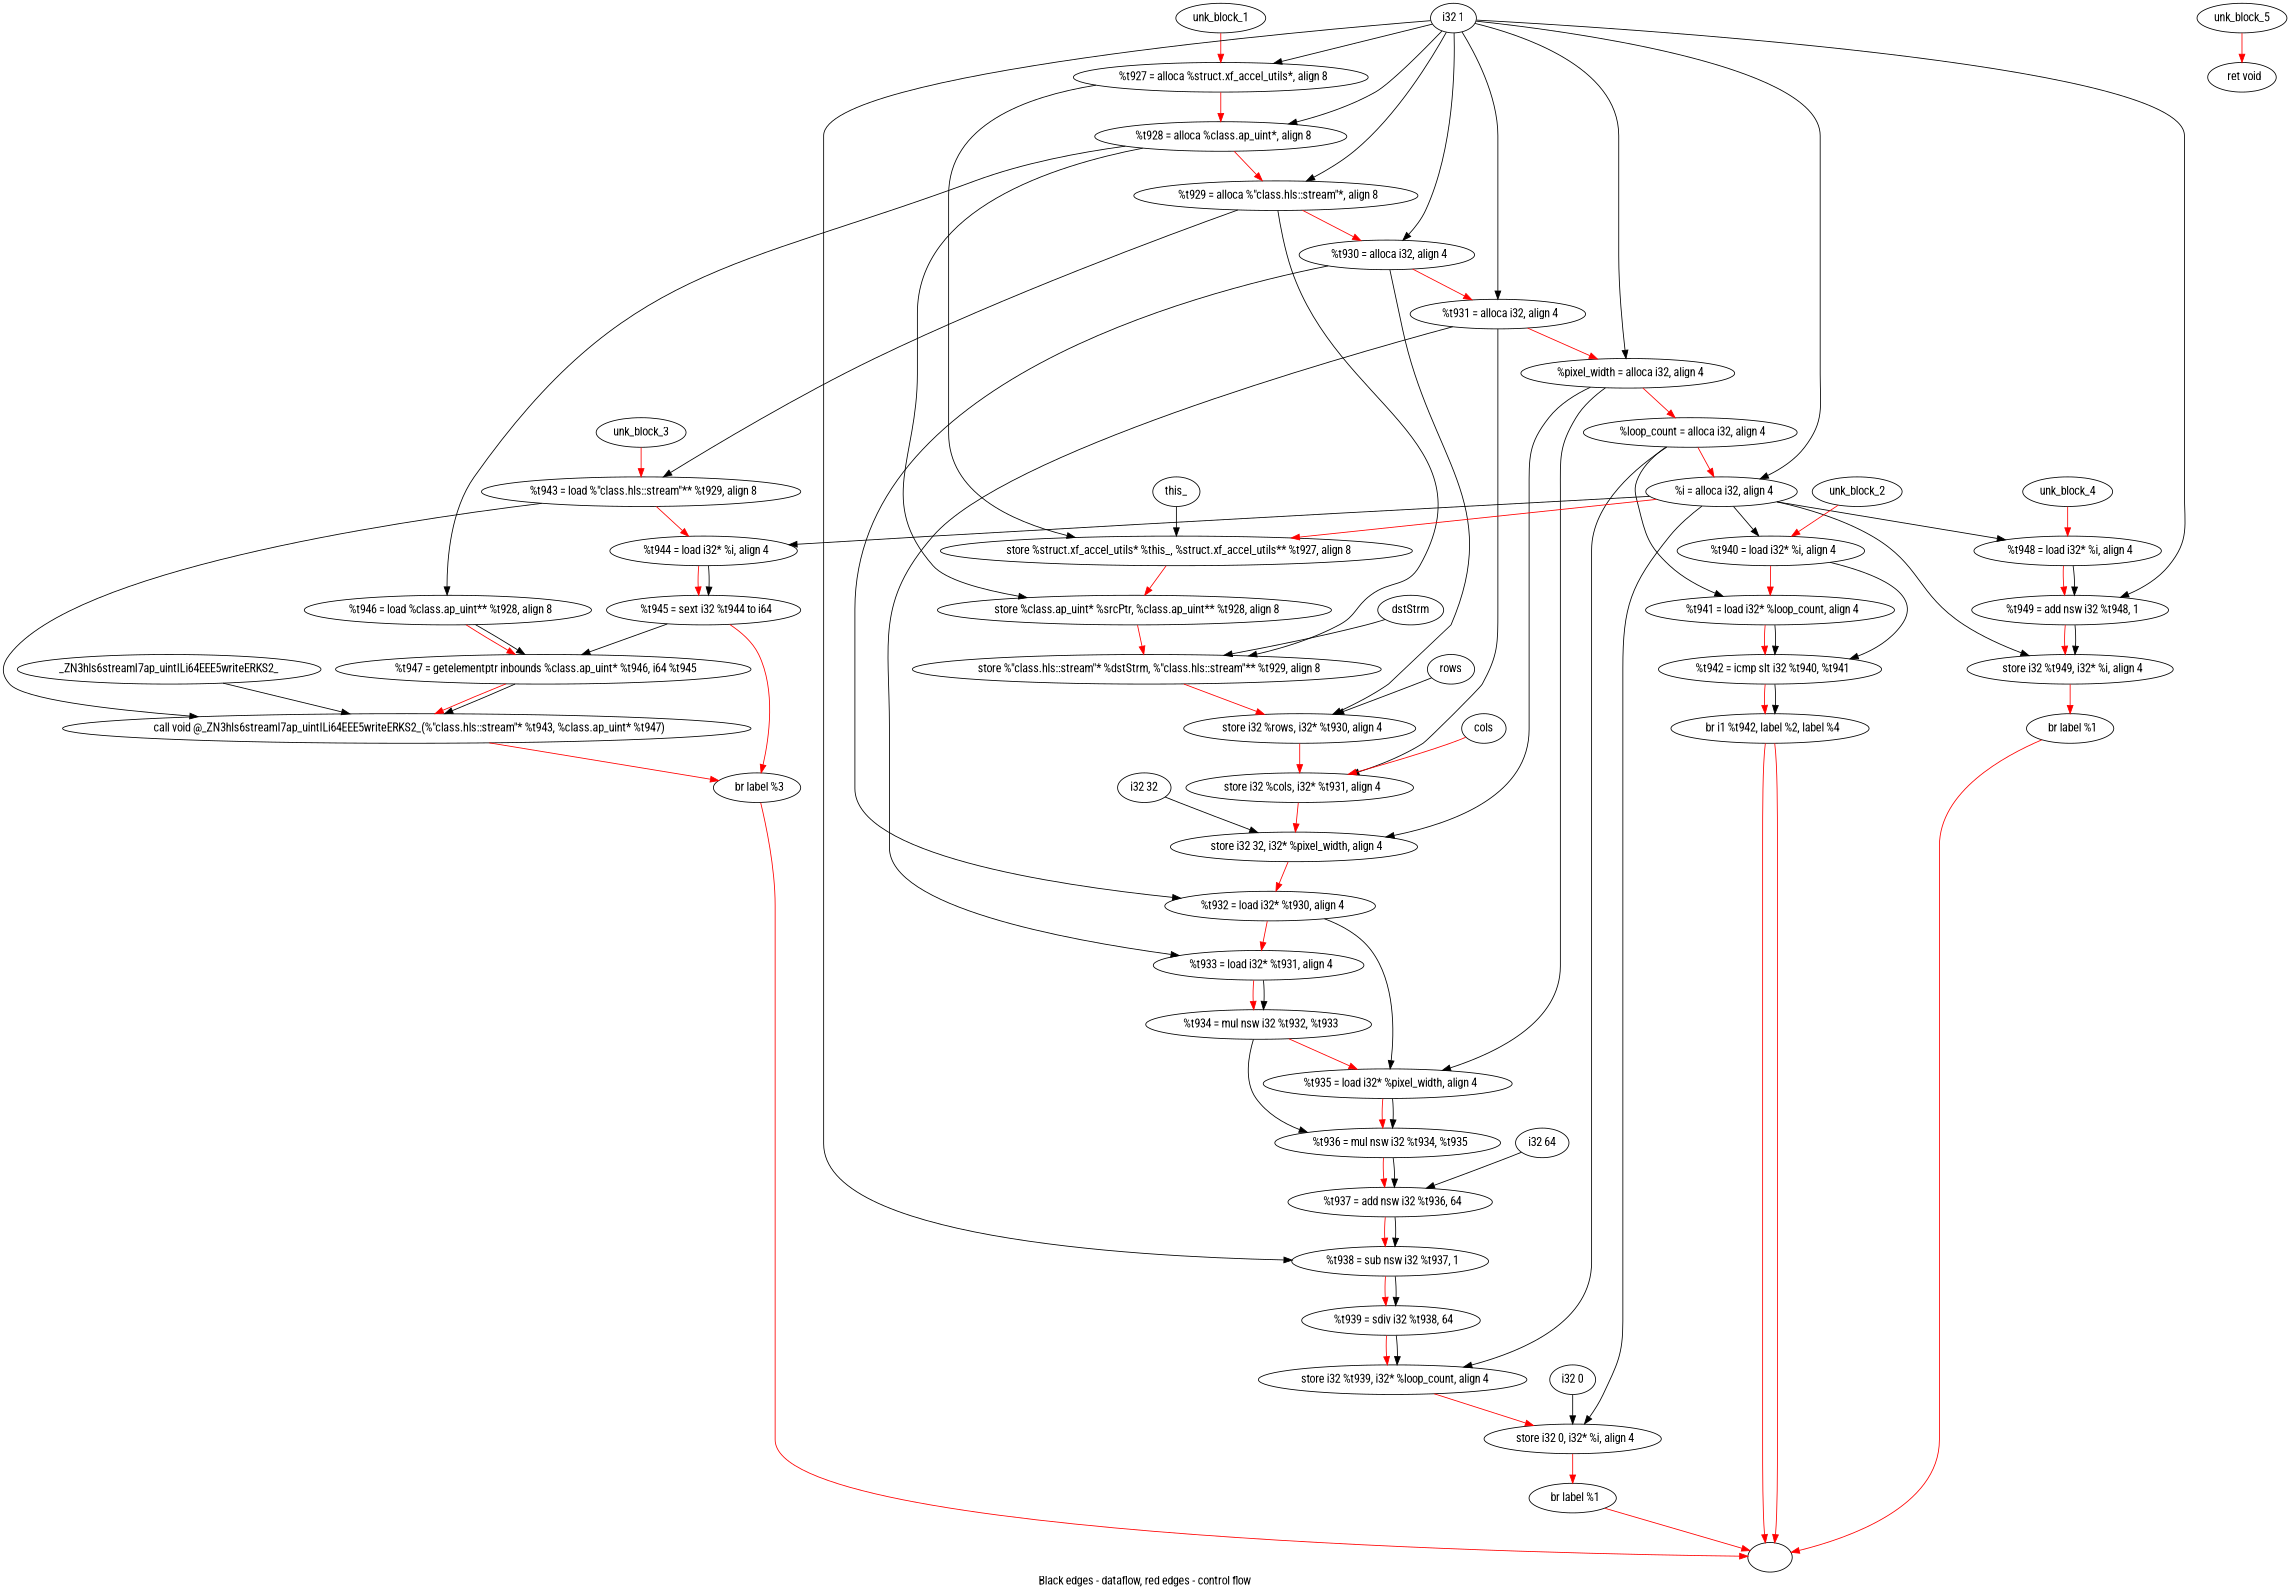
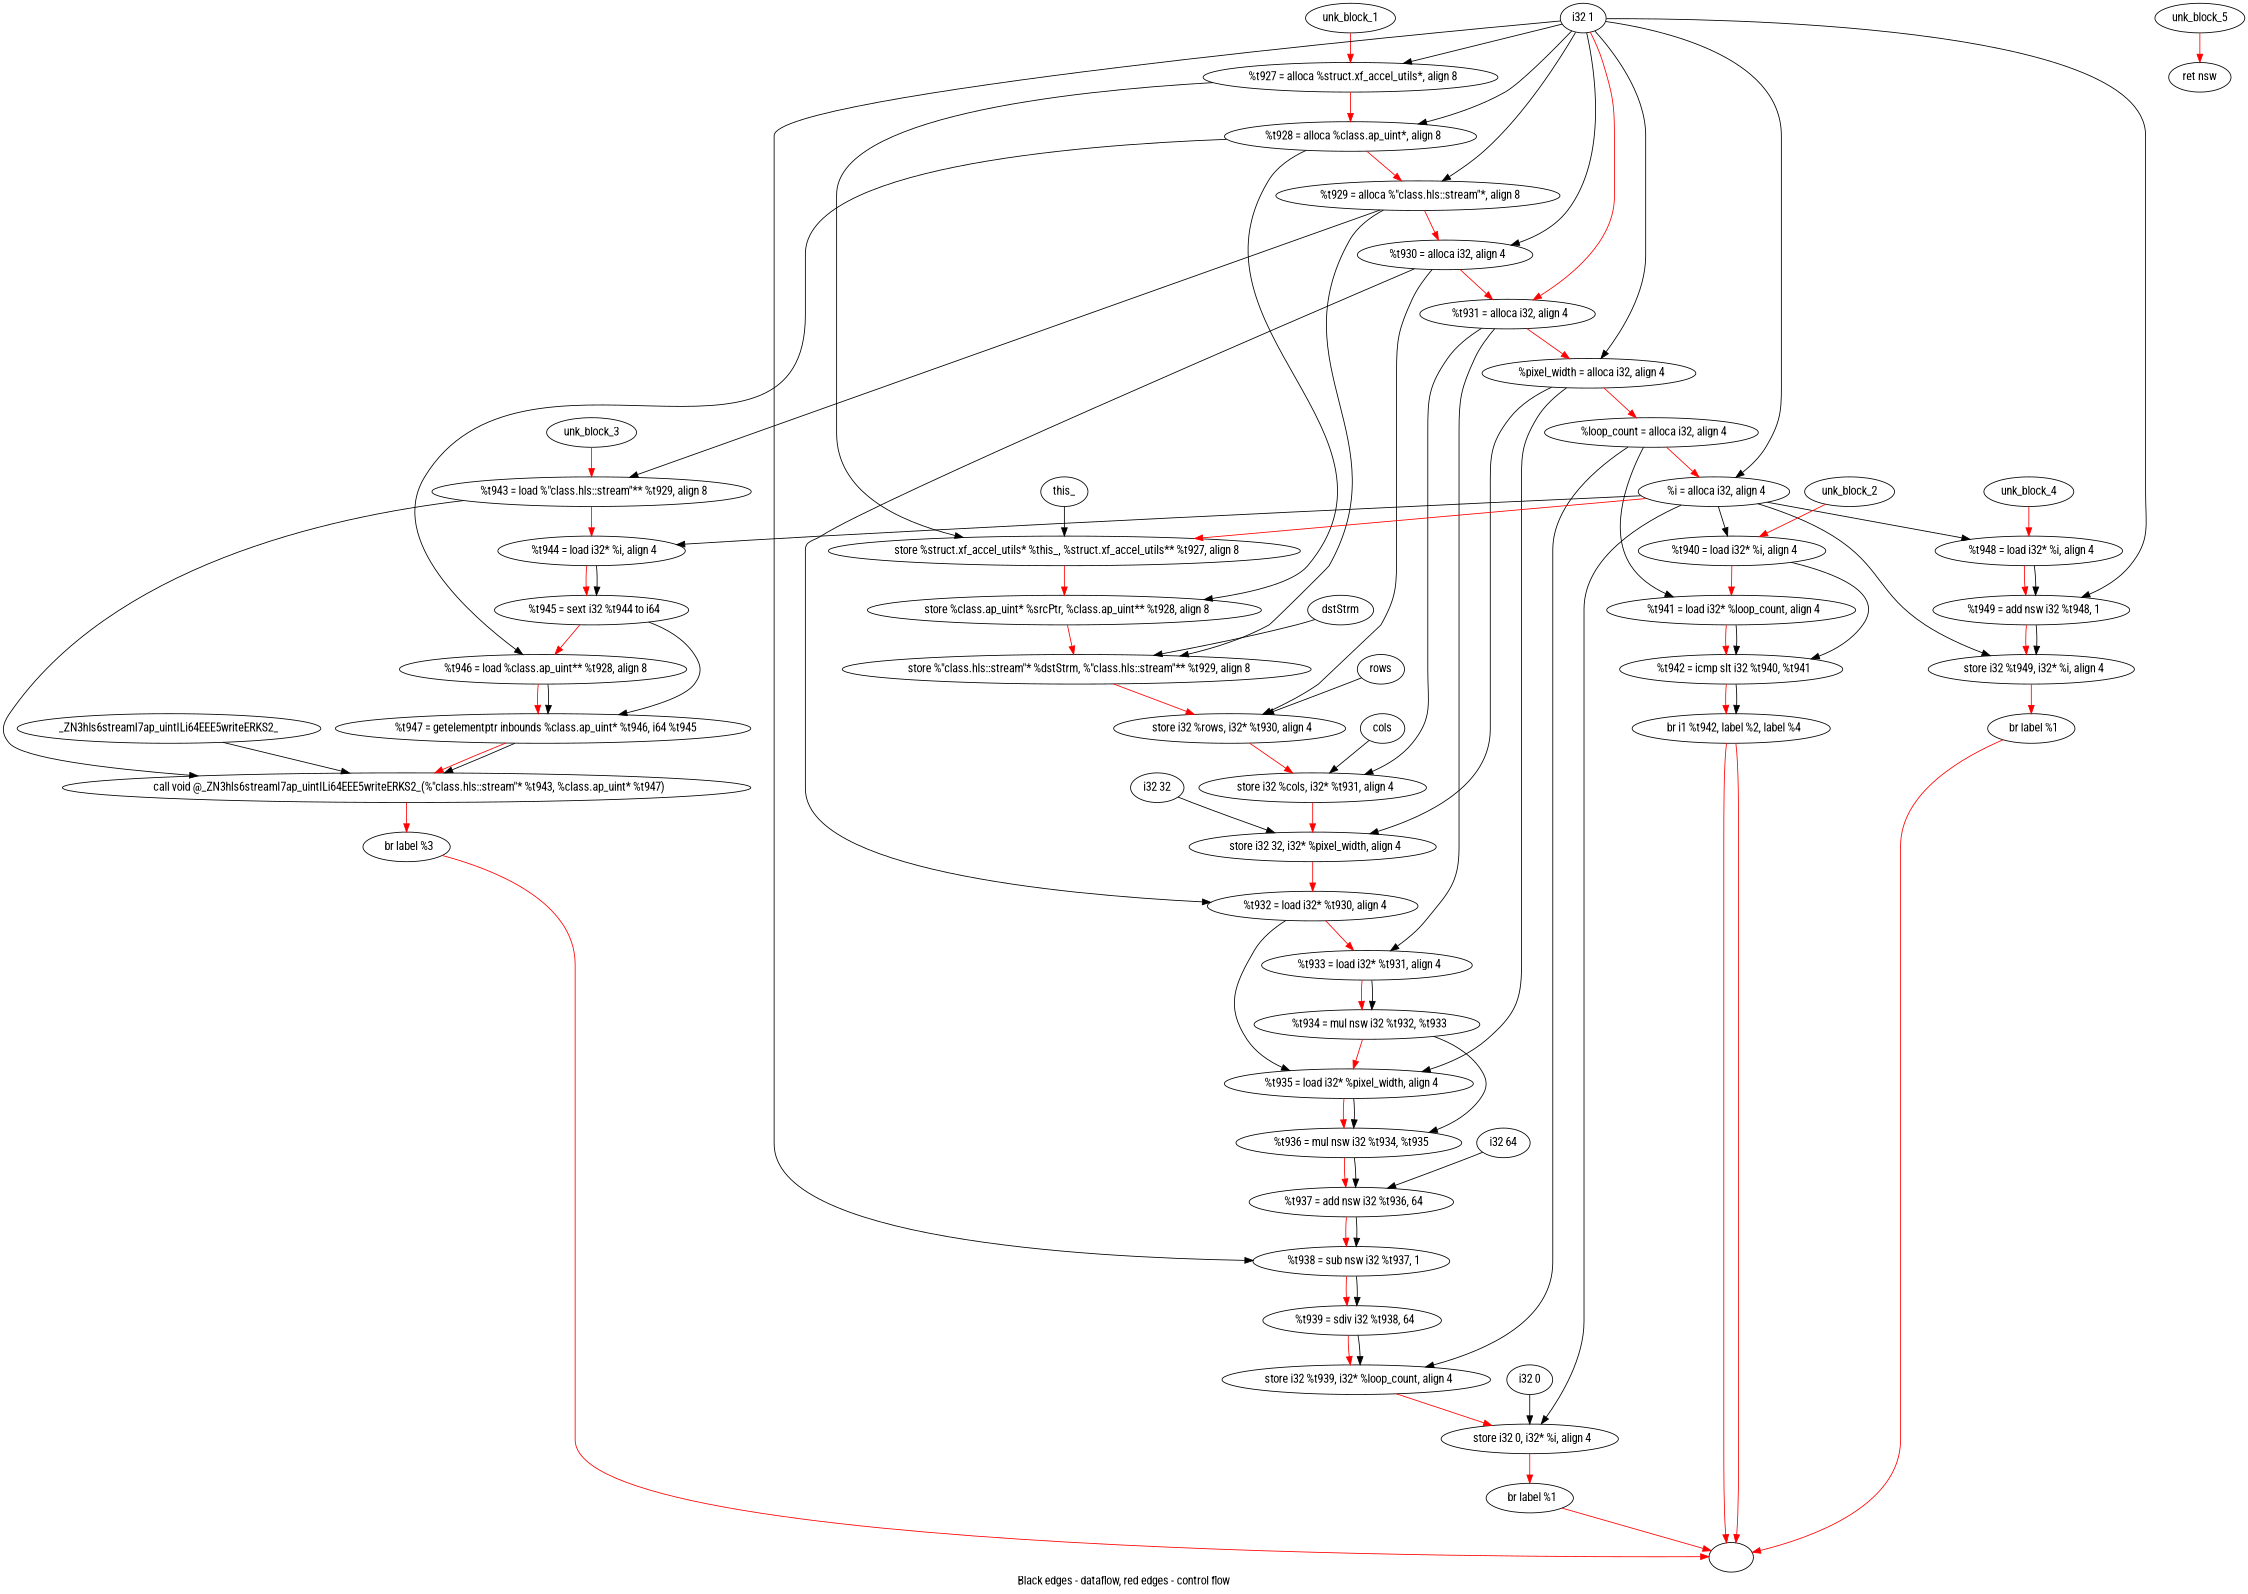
(2242, 77) -> (2200, 77)
(1498, 158) -> (1614, 177)
(768, 688) -> (570, 636)
(1412, 756) -> (1353, 754)
